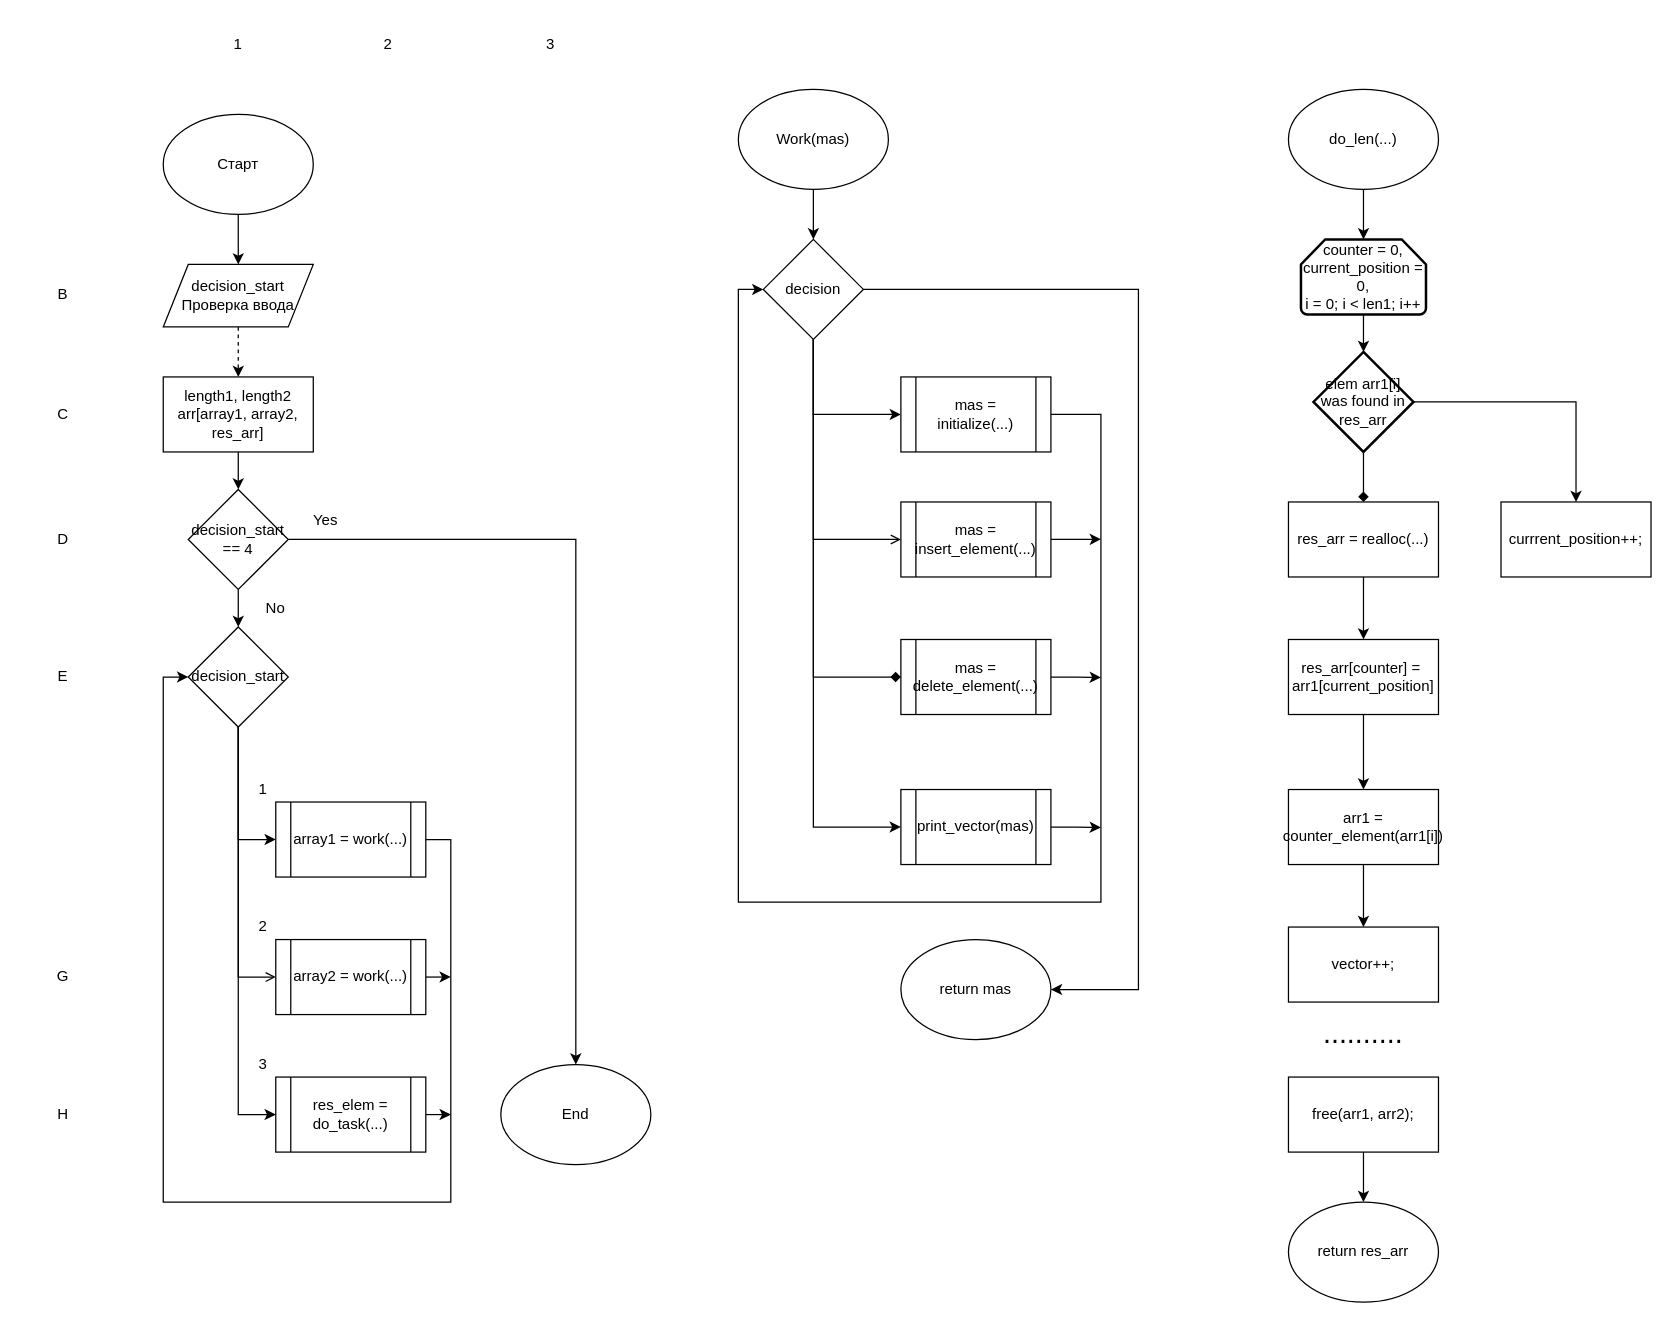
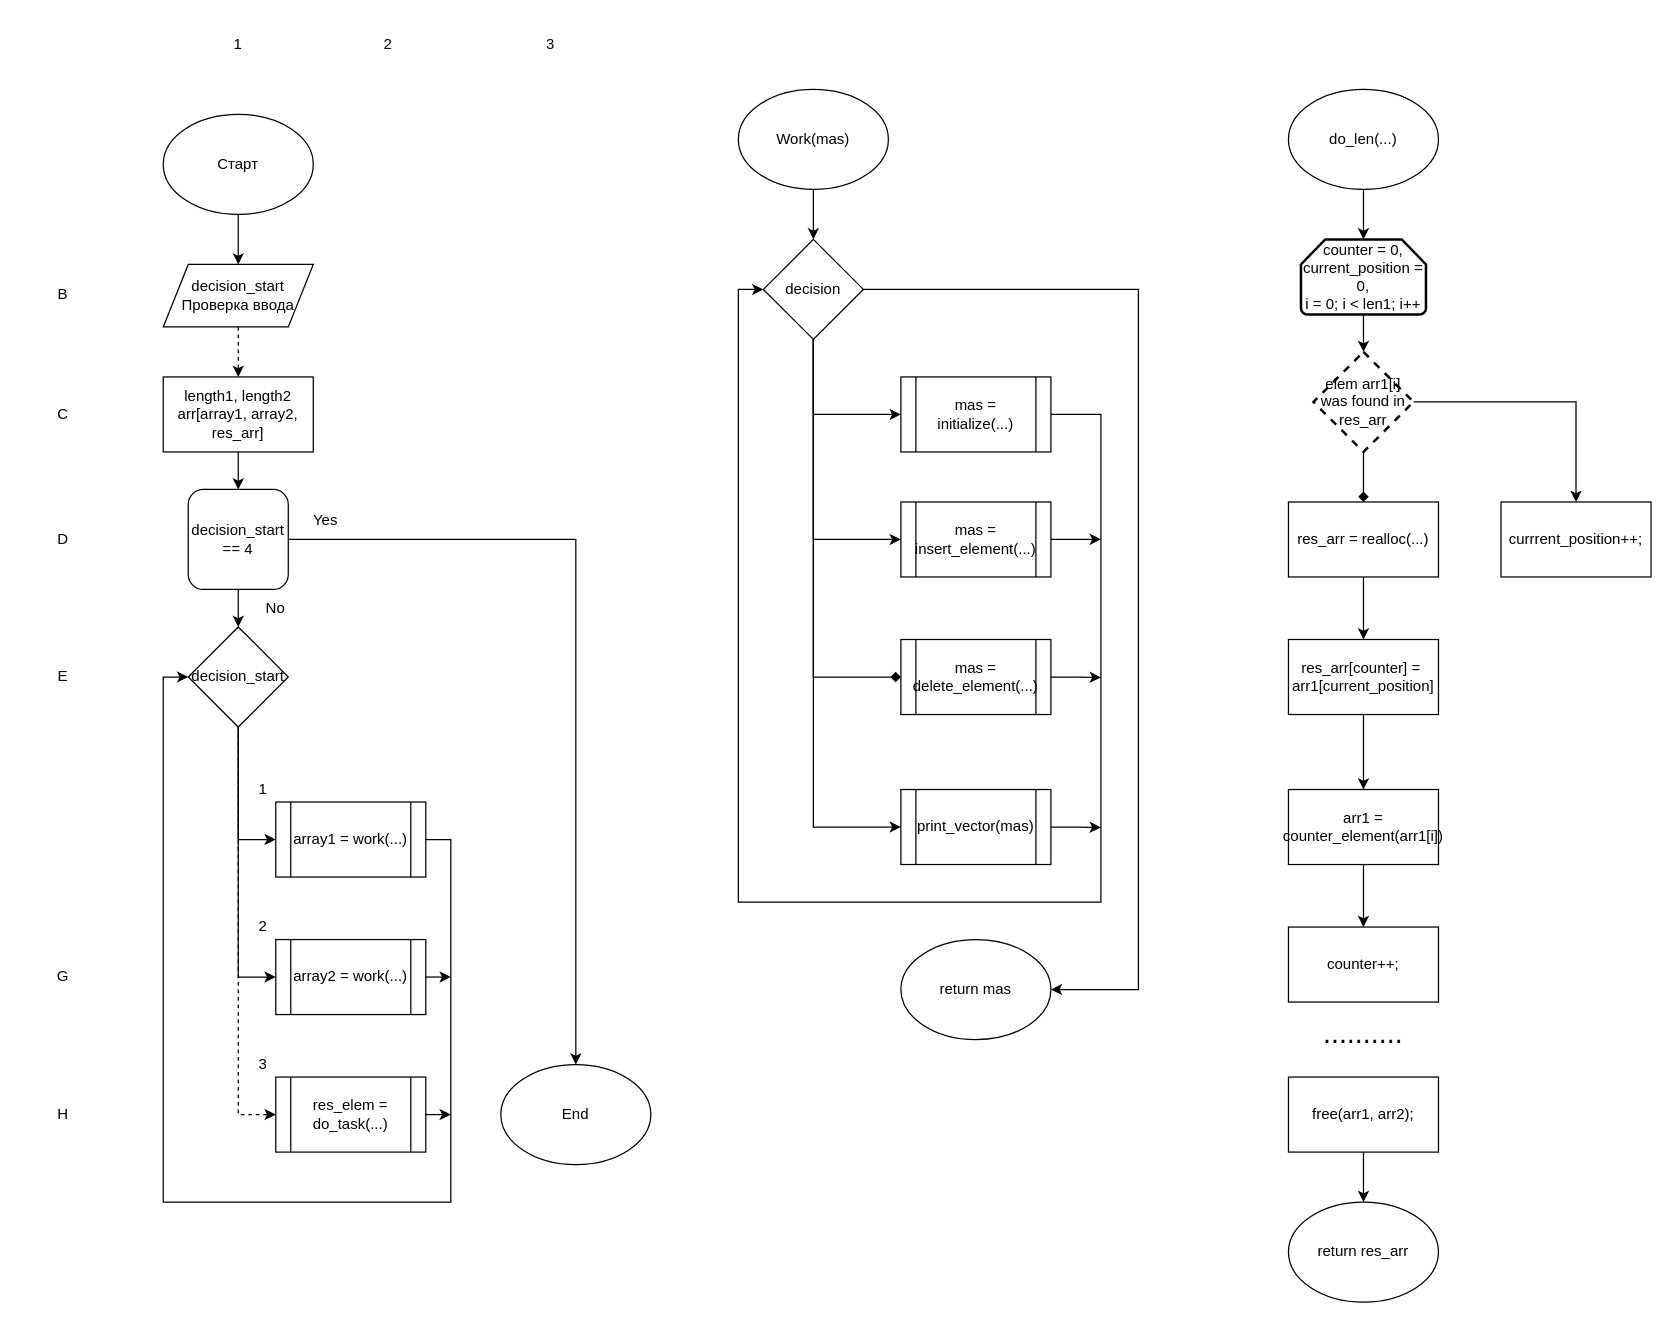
(1363, 402) -> (1363, 402)
(238, 539) -> (238, 539)
(893, 539) -> (891, 539)
(1363, 964) -> (1363, 964)
(267, 977) -> (266, 977)
(238, 1059) -> (238, 1059)
